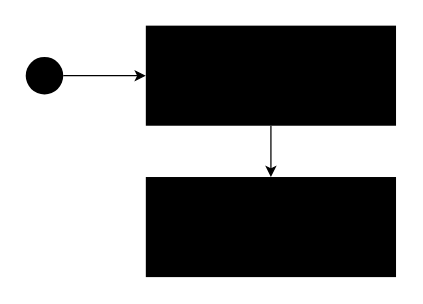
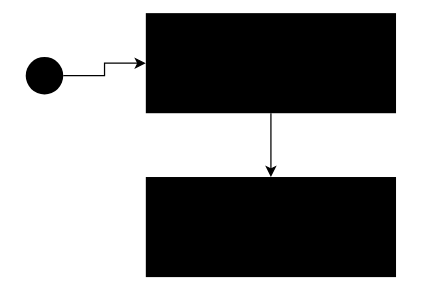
(271, 76) -> (271, 63)
